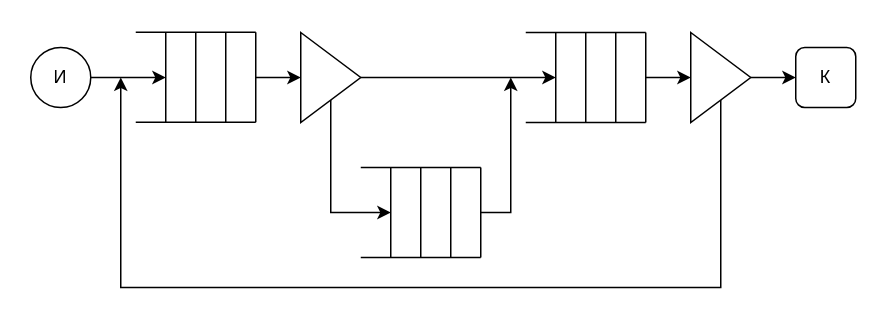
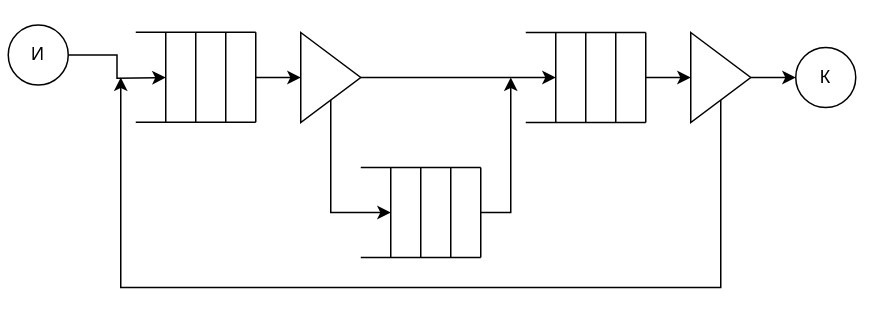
(61, 77) -> (38, 55)
(826, 77) -> (826, 77)
